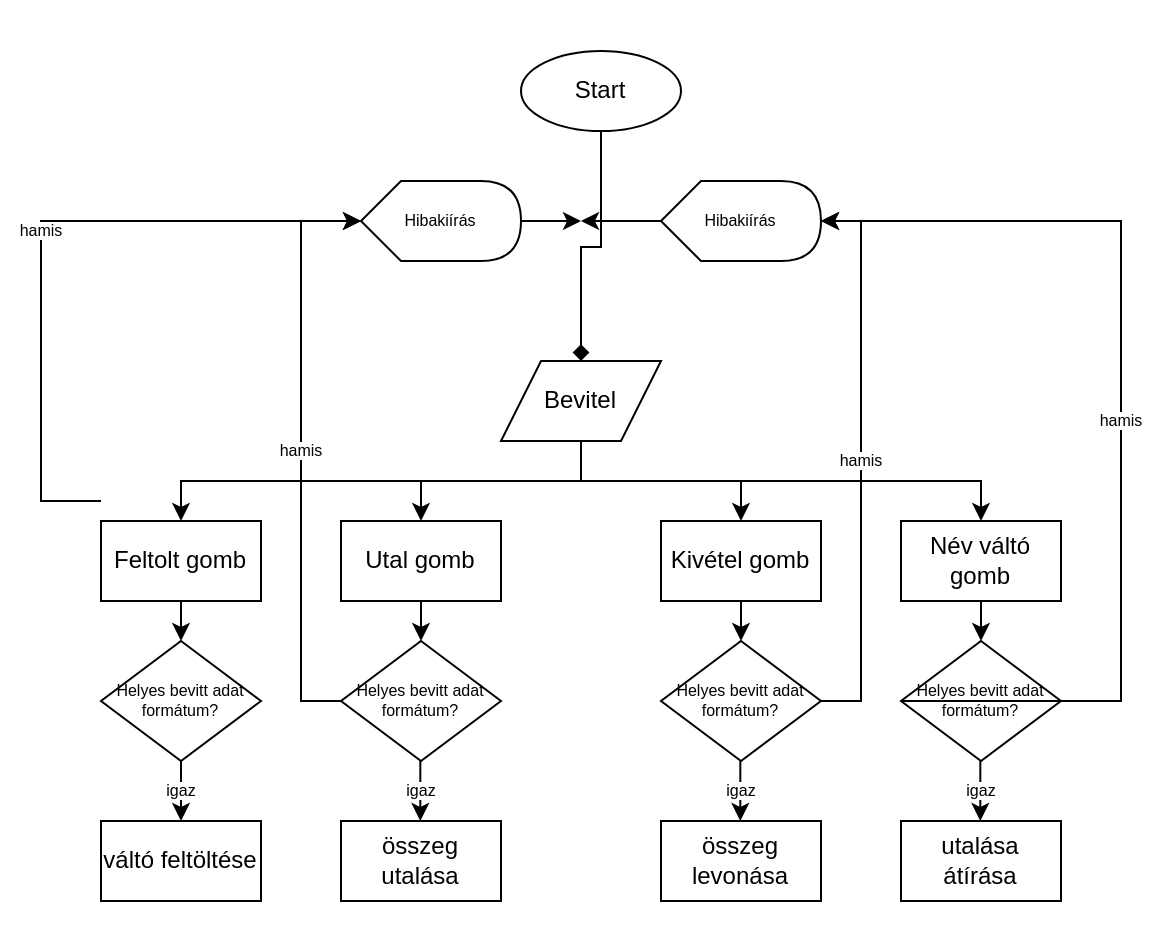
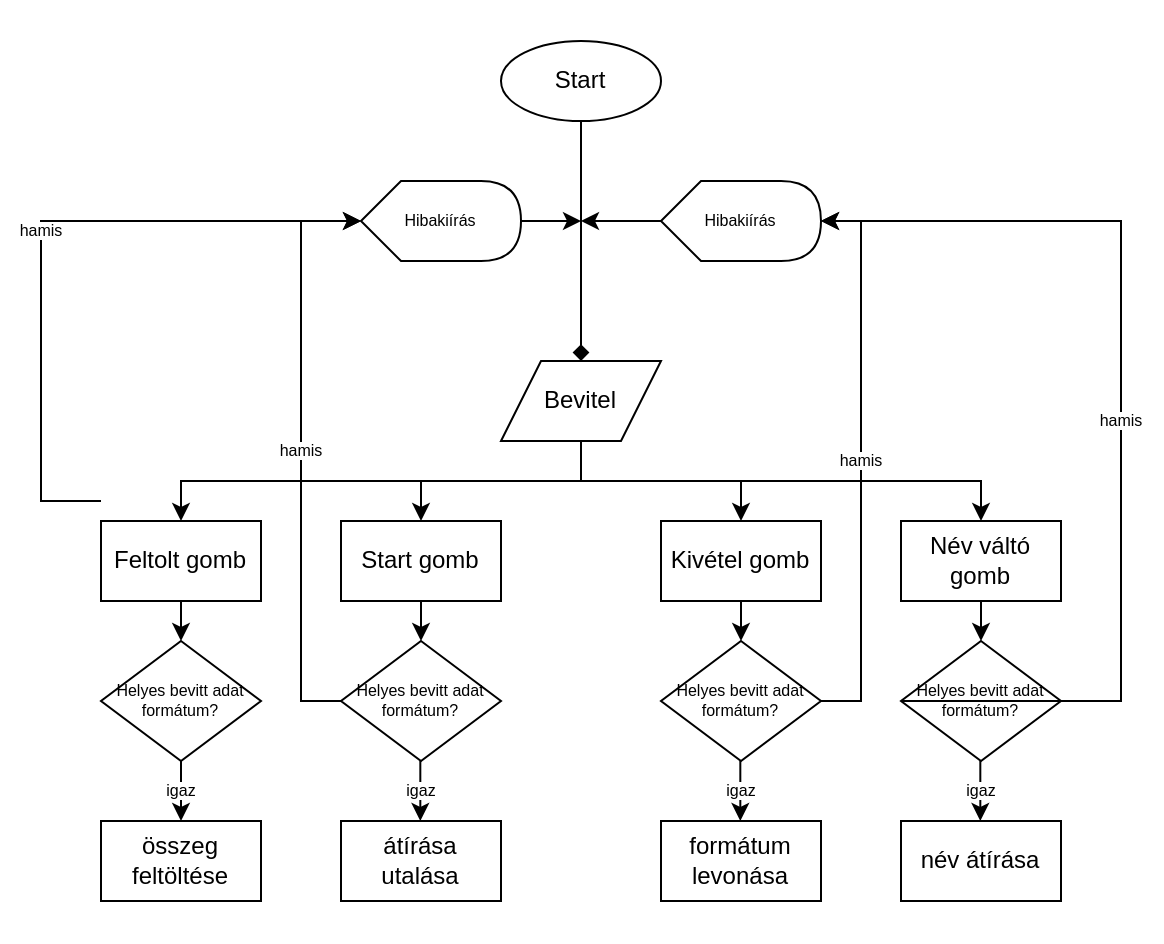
(601, 91) -> (581, 81)
(421, 561) -> (421, 561)
(181, 861) -> (181, 861)
(421, 861) -> (421, 861)
(741, 861) -> (741, 861)
(981, 861) -> (981, 861)
